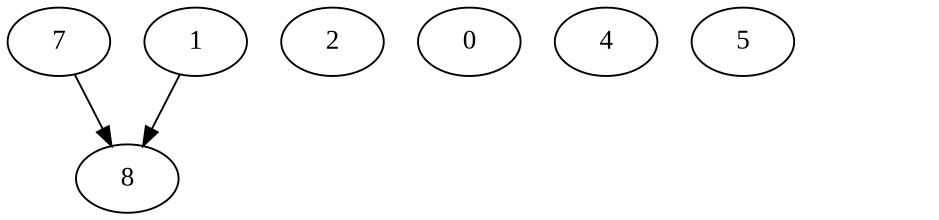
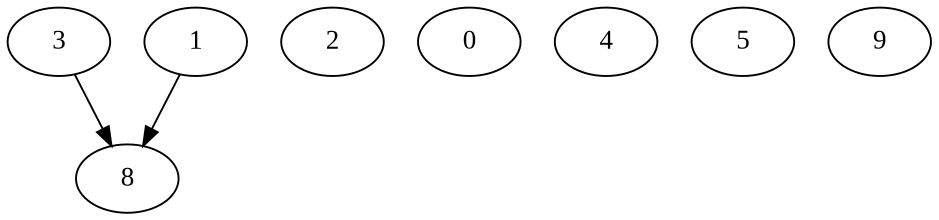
(59, 42) -> (59, 42)
none -> (880, 42)
